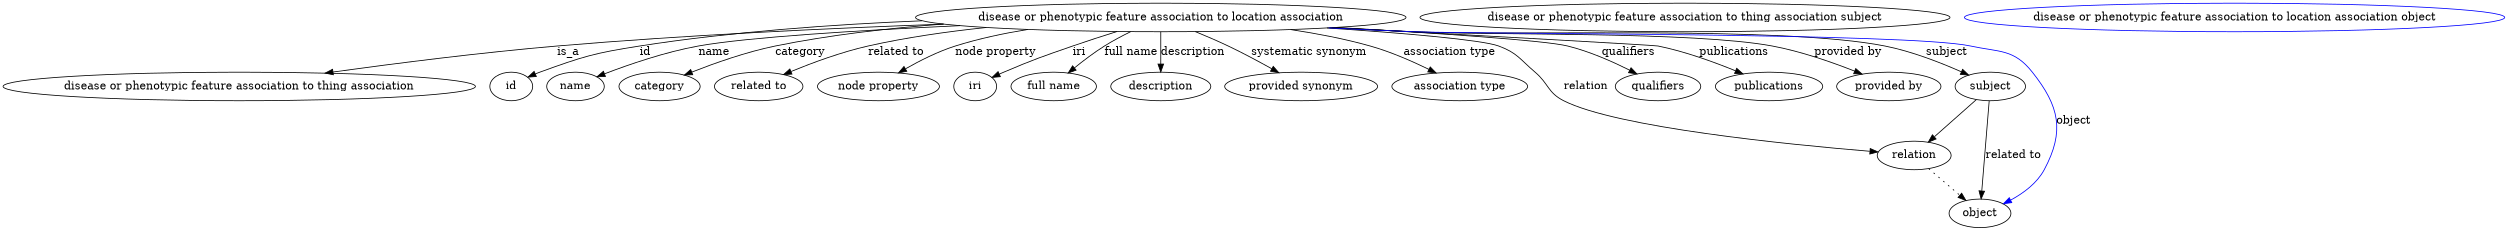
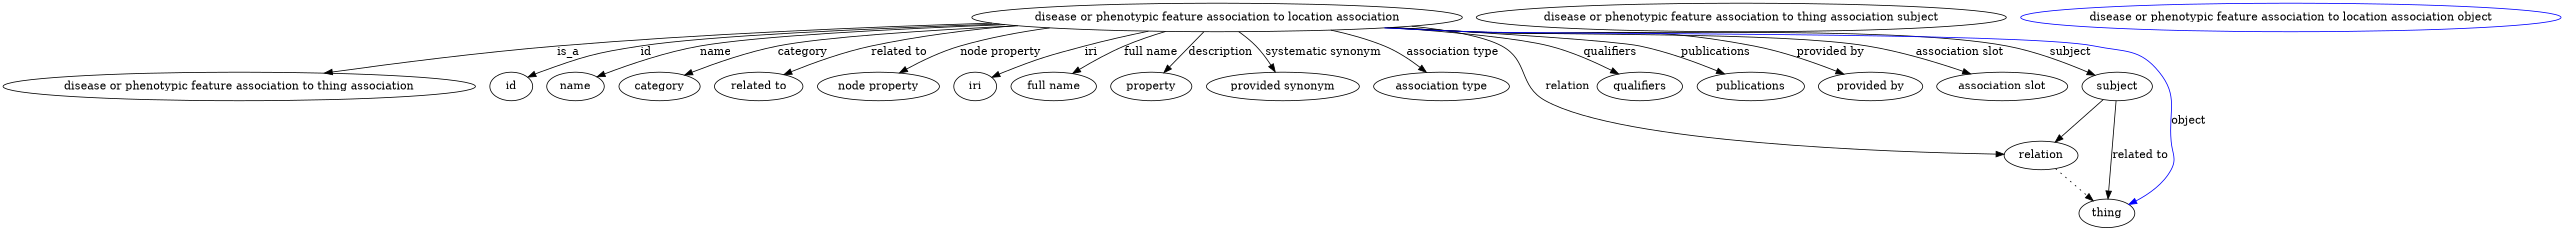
(1161, 86) -> (1151, 86)
none -> (2002, 86)
(1980, 213) -> (2107, 213)
